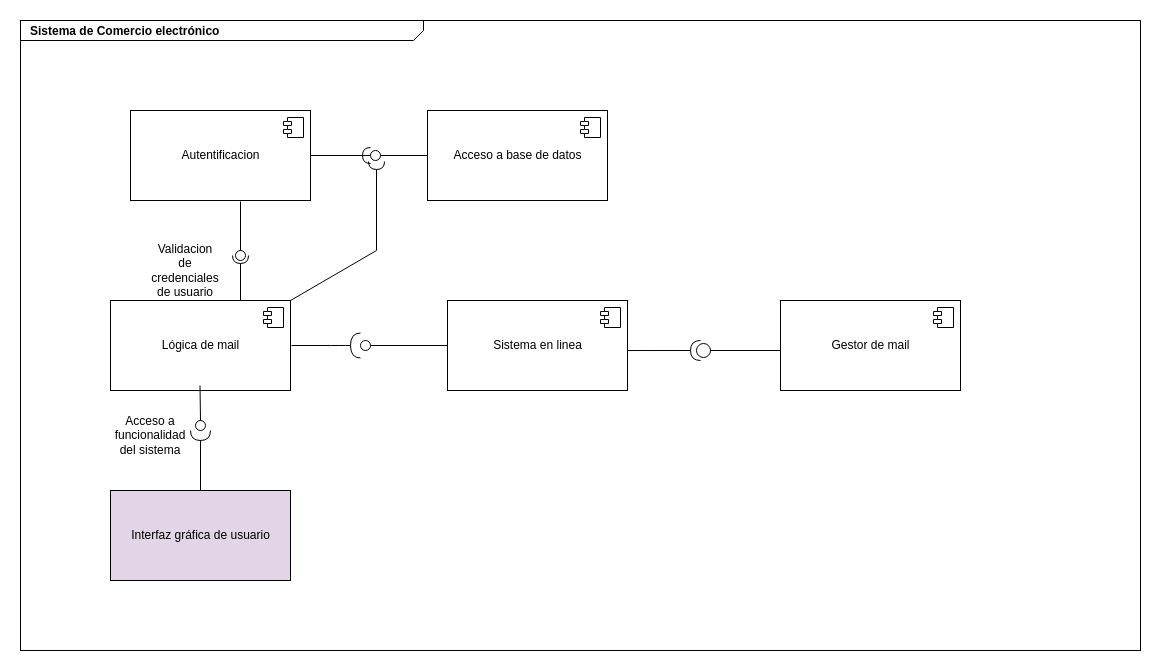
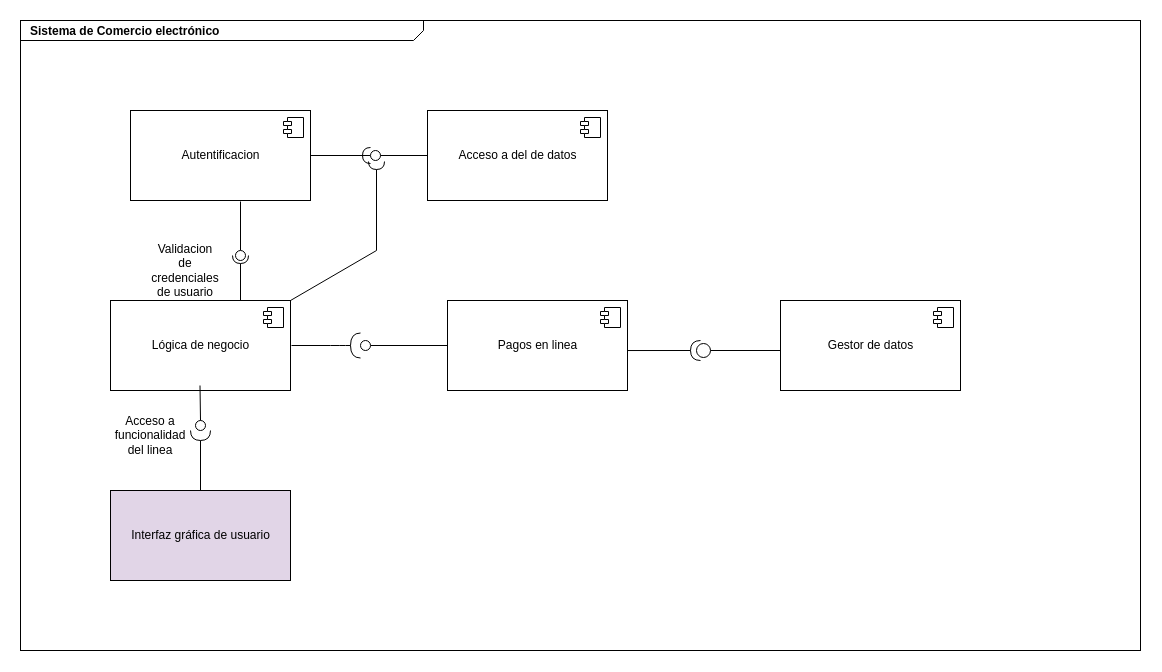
(518, 156) -> (518, 156)
(201, 346) -> (201, 346)
(538, 346) -> (538, 346)
(871, 346) -> (871, 346)
(151, 436) -> (151, 436)
